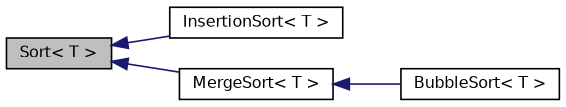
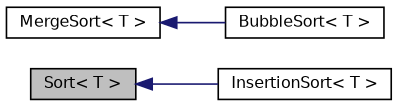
(153, 68) -> none
